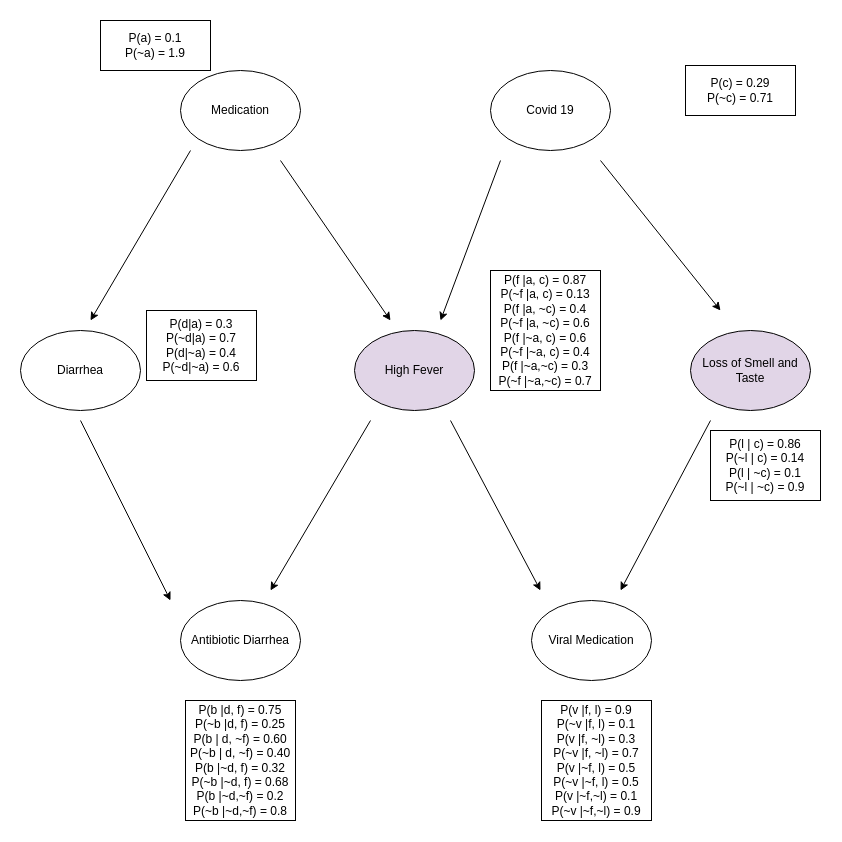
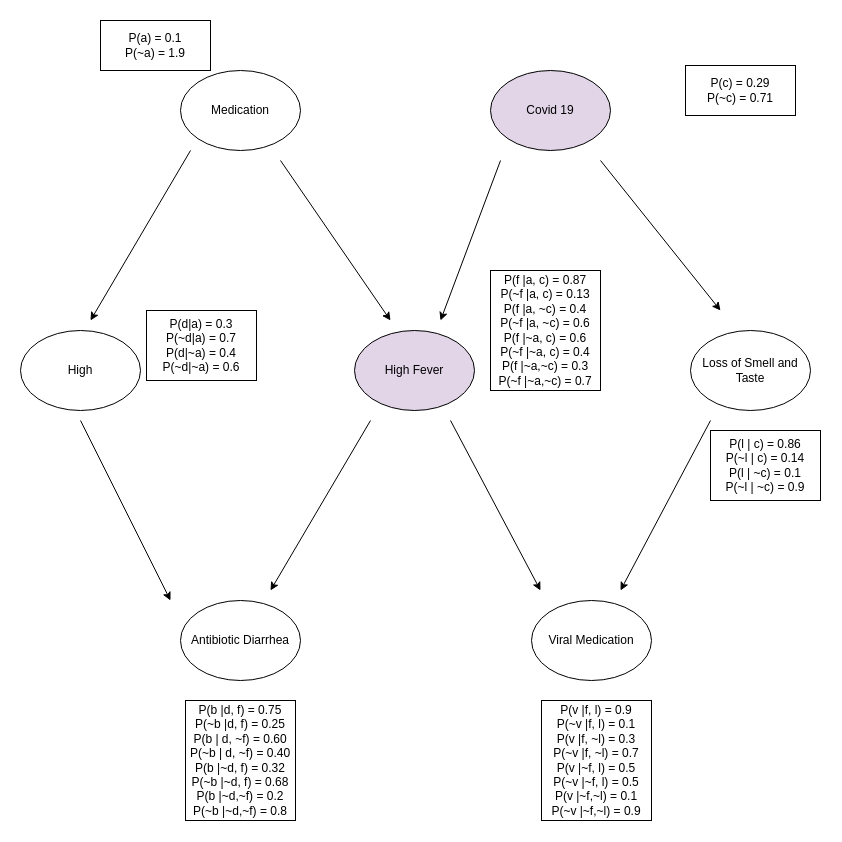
(551, 111) -> (551, 111)
(81, 371) -> (81, 371)
(751, 371) -> (751, 371)
